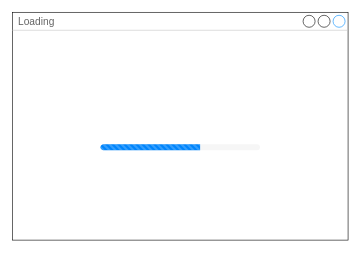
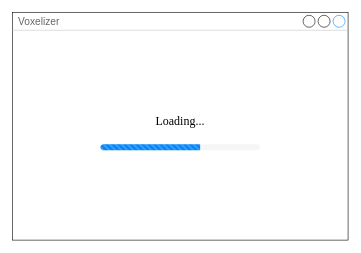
(37, 23) -> (41, 23)
none -> (180, 120)
